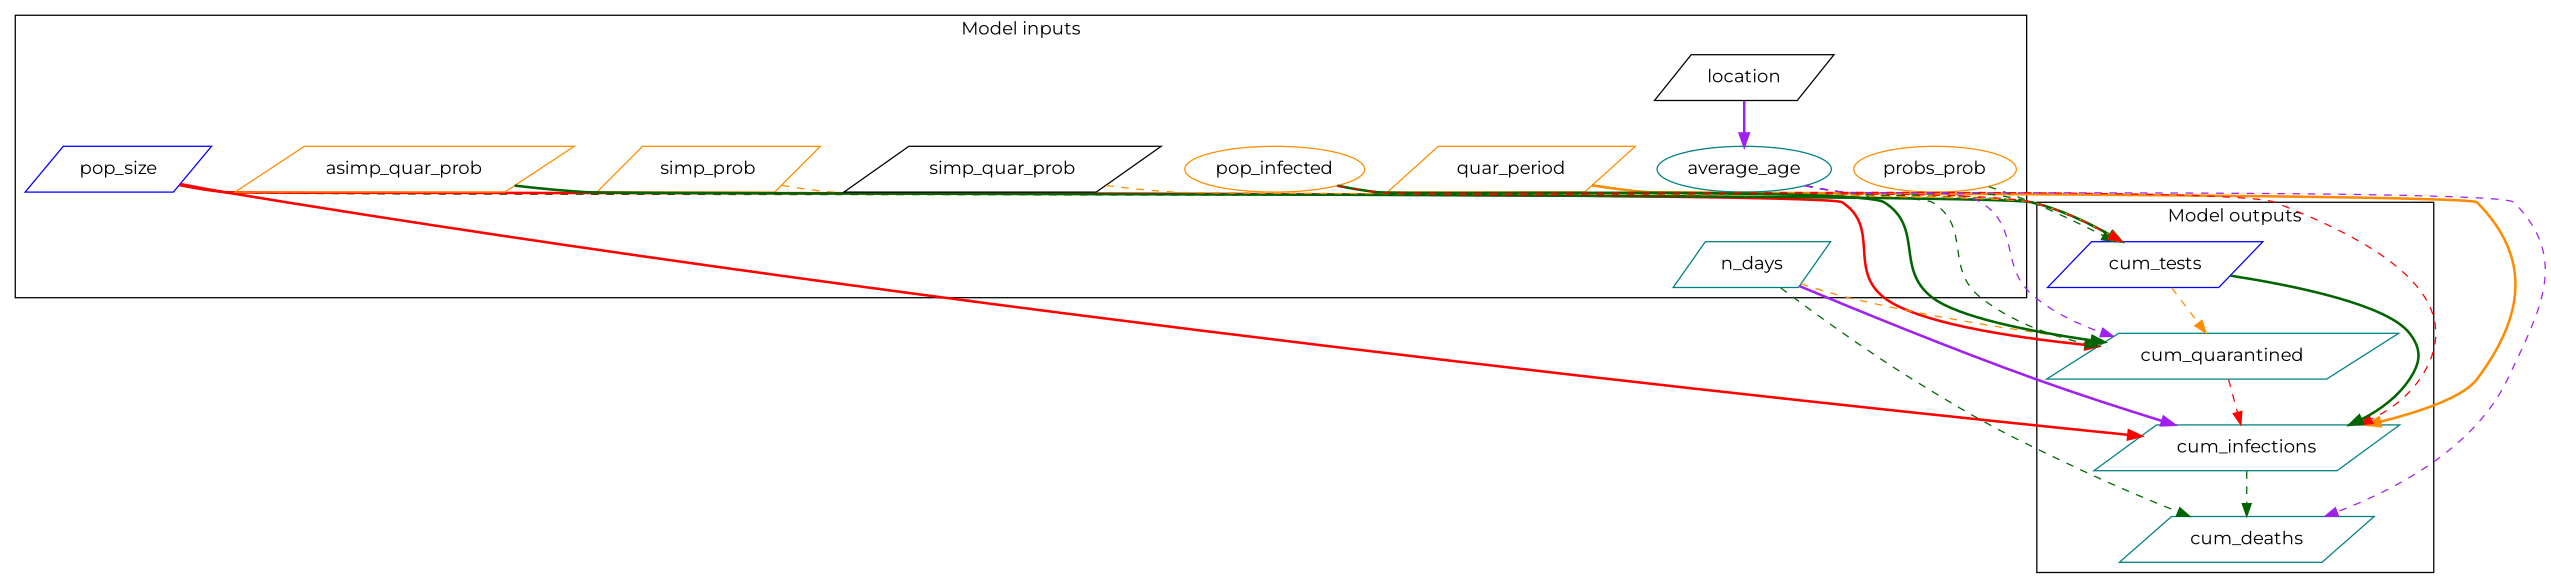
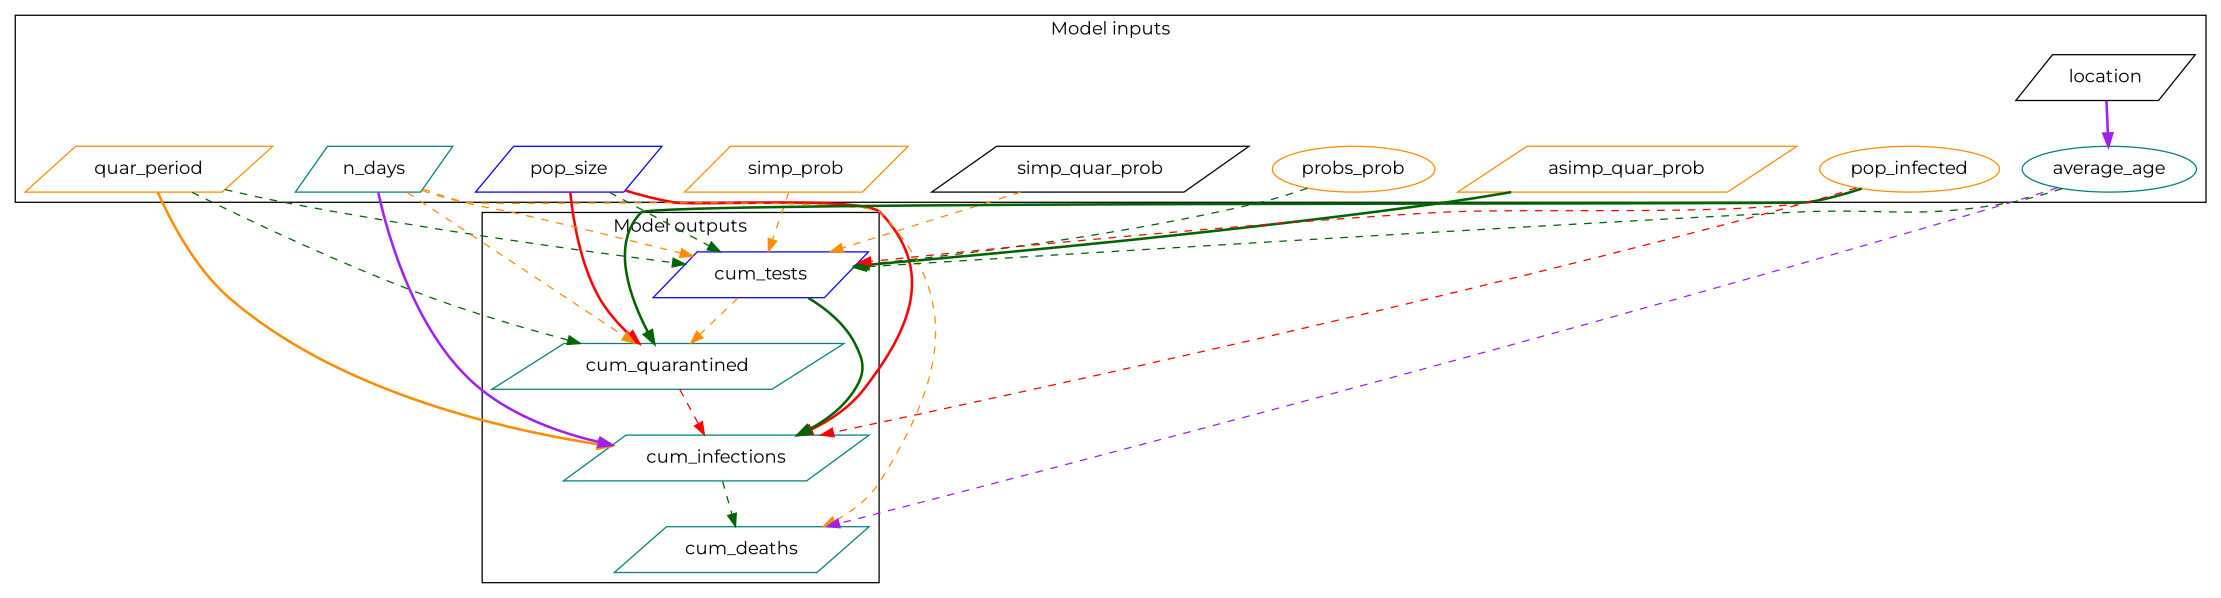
(1992, 211) -> none
none -> (551, 221)
(1961, 409) -> (928, 289)
